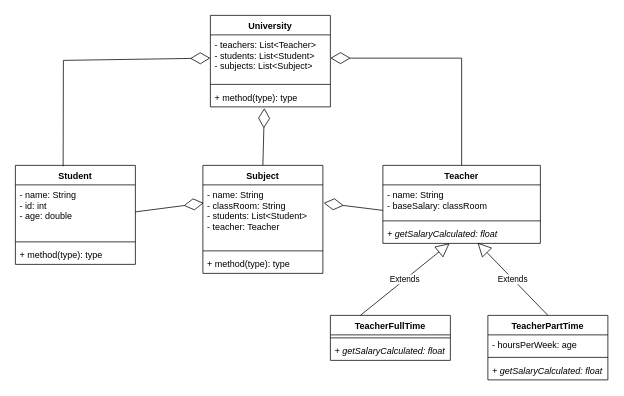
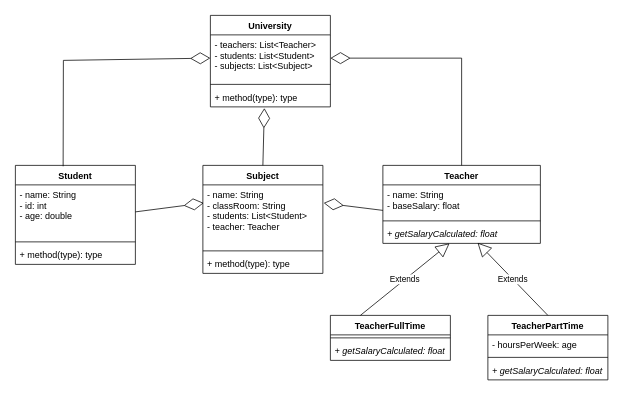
(418, 195) -> (418, 195)
